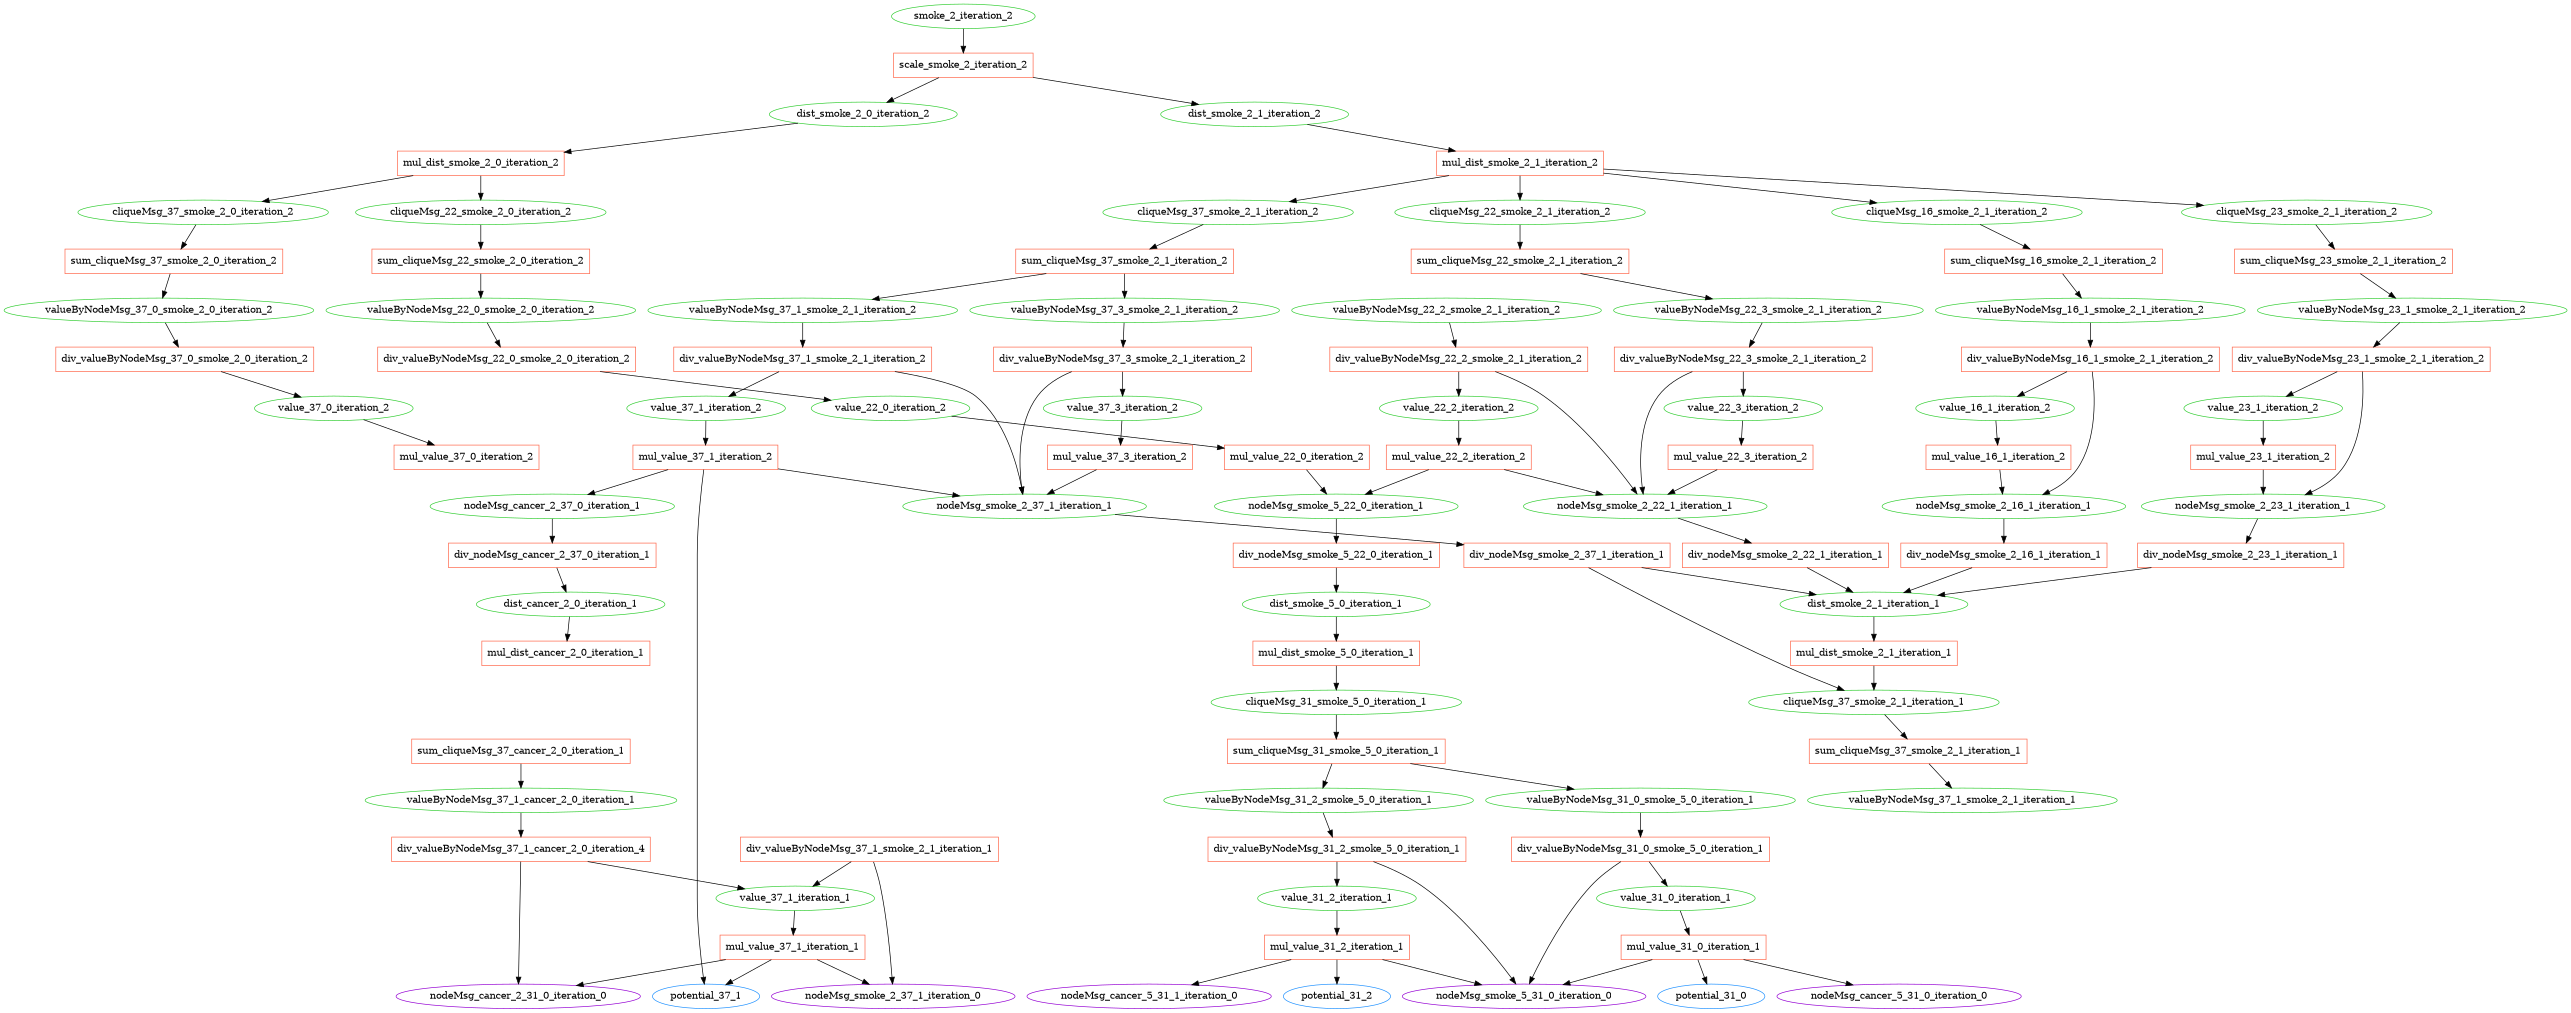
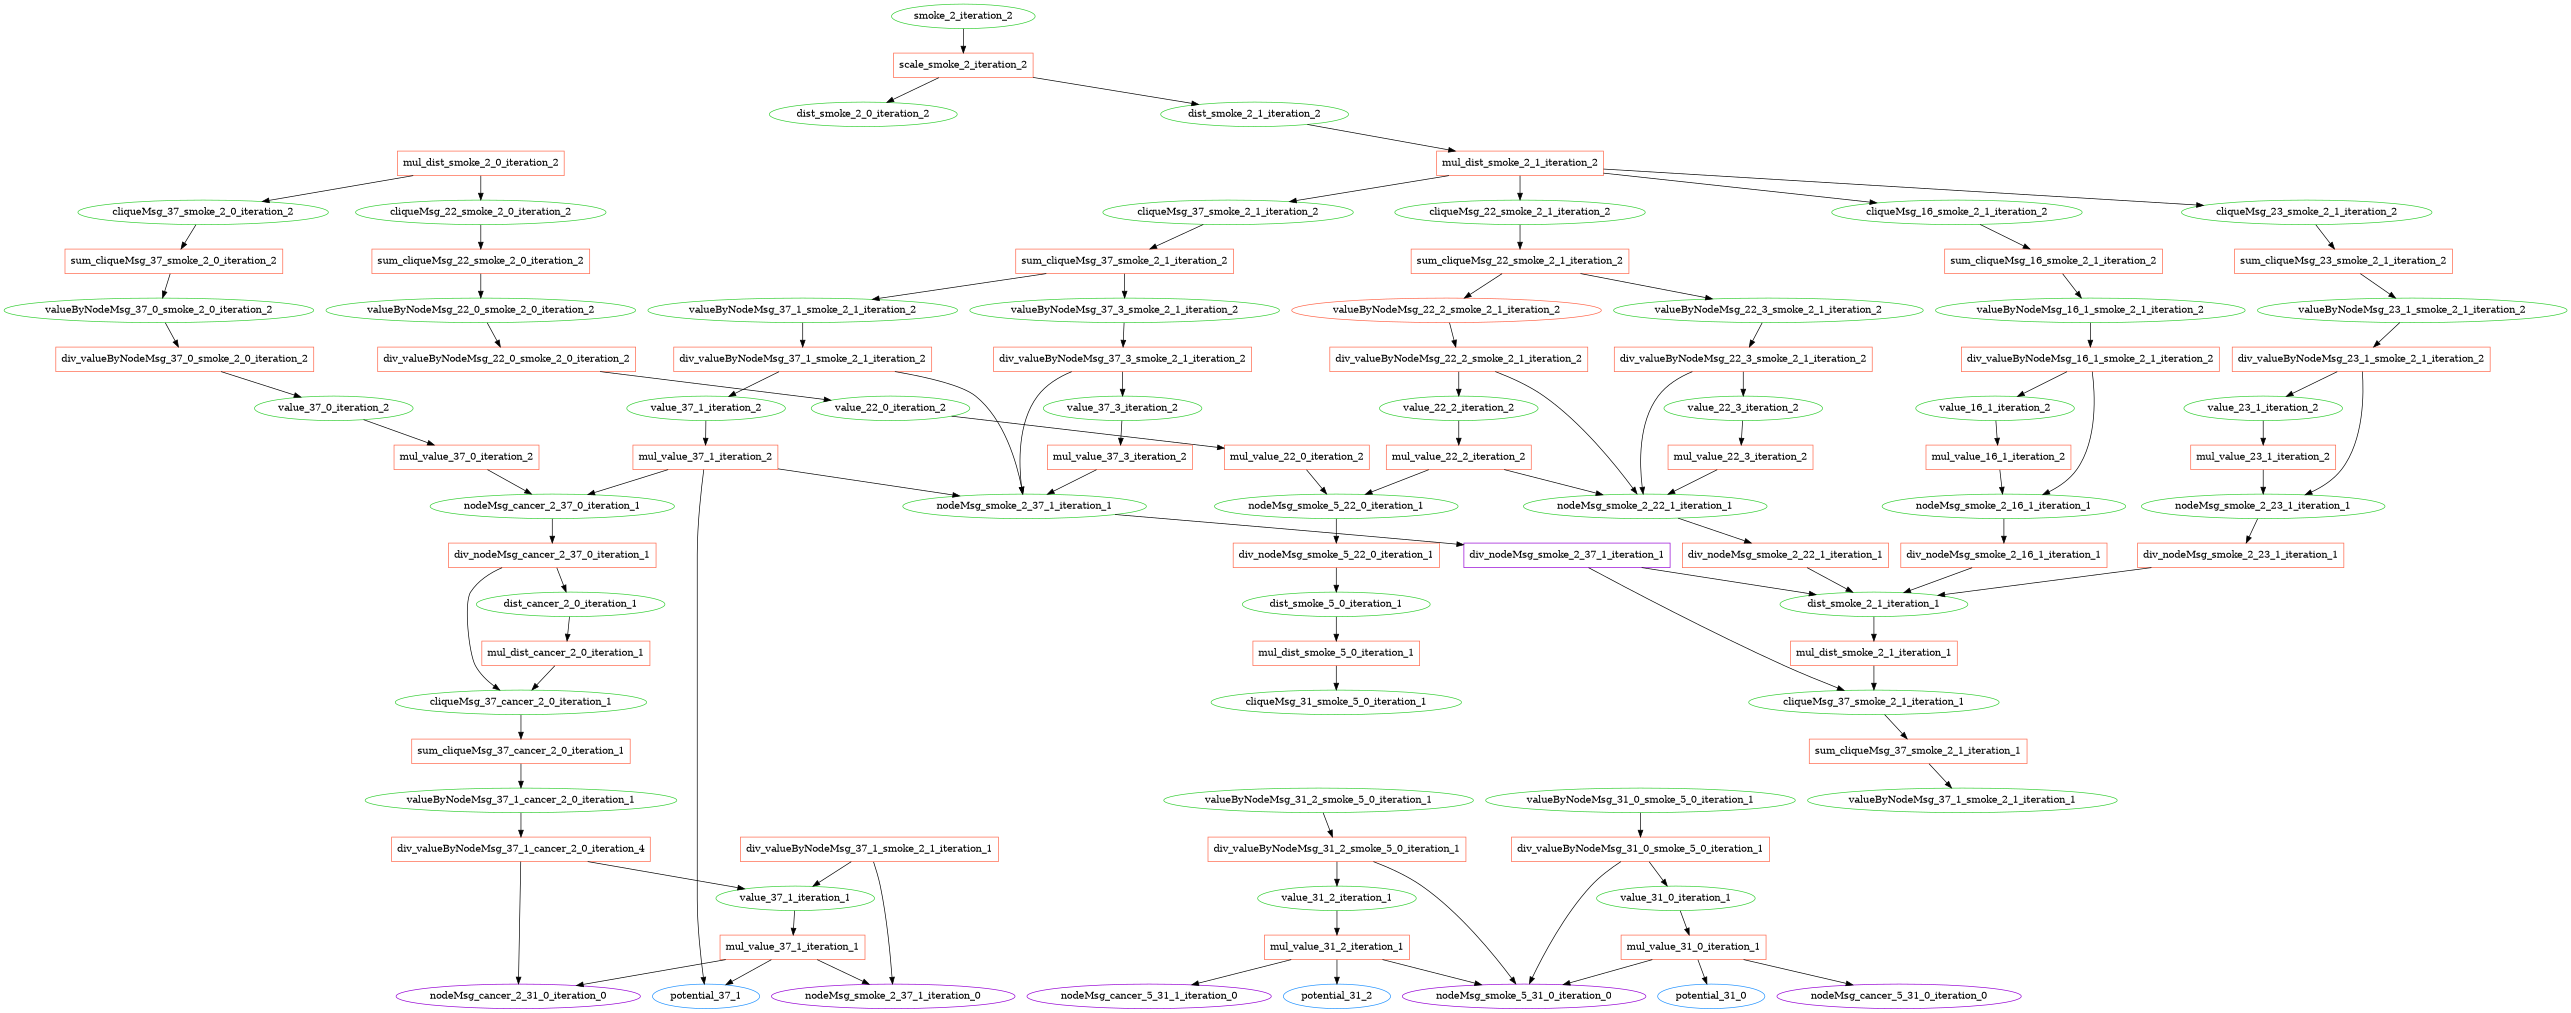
(685, 137) -> none
none -> (1486, 284)
(1447, 310) -> (1447, 310)
none -> (506, 480)
(1567, 555) -> (1567, 555)
none -> (521, 702)
(1336, 751) -> none
